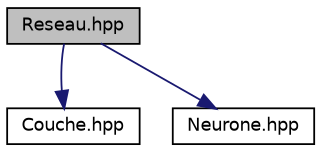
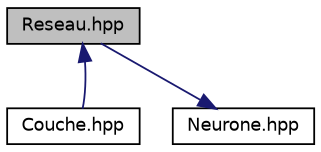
(62, 67) -> (85, 85)
